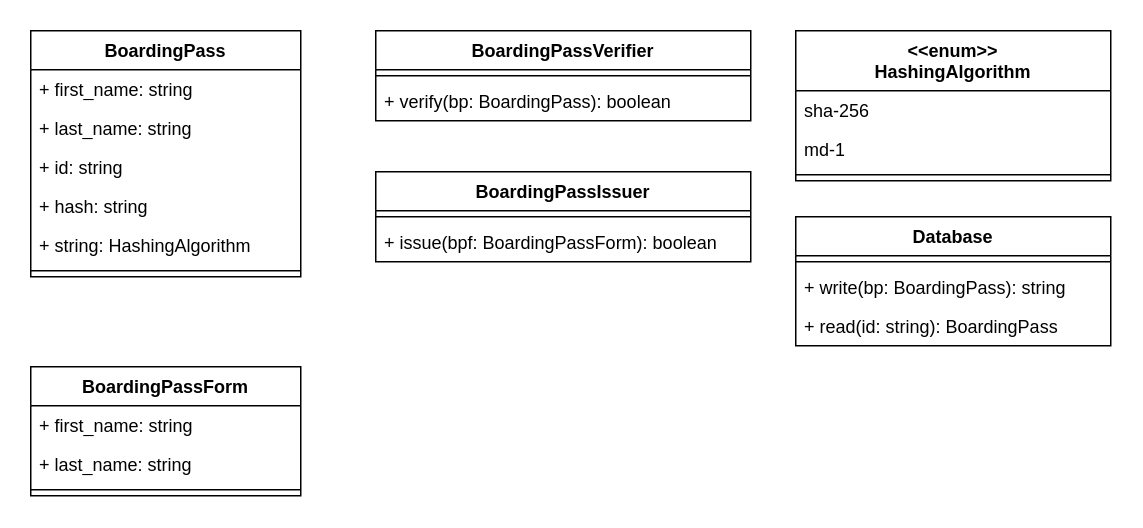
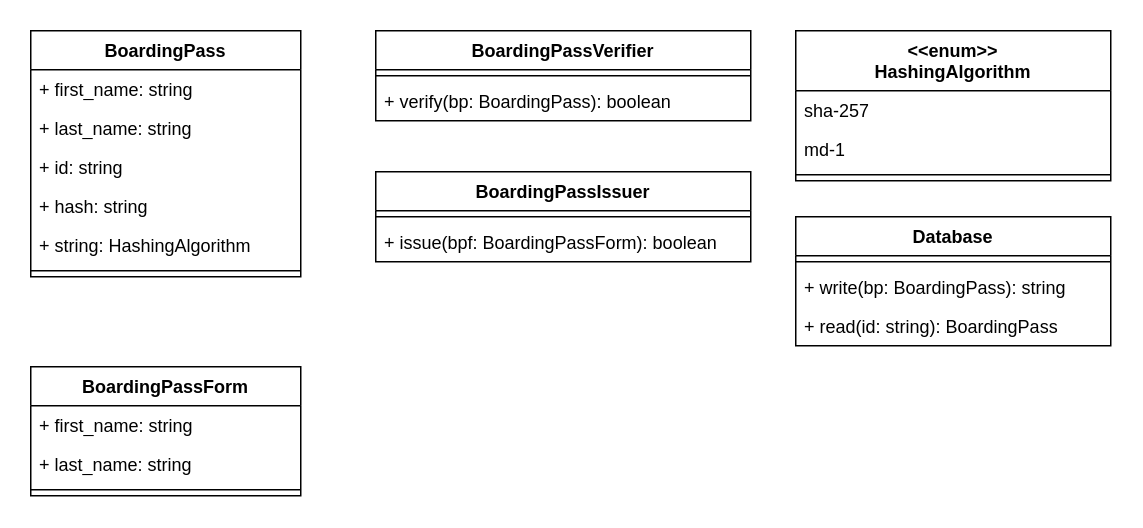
(840, 112) -> (840, 112)
